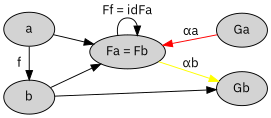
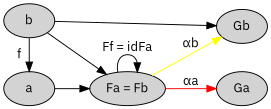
(195, 39) -> (186, 89)
(29, 58) -> (29, 50)
